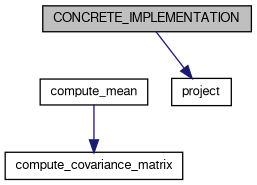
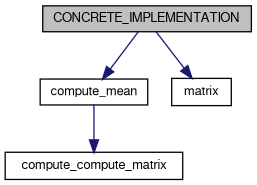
none -> (125, 50)
(202, 92) -> (202, 92)
(94, 166) -> (94, 166)
